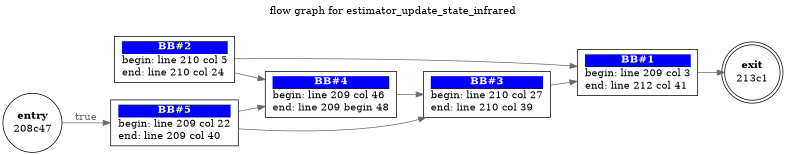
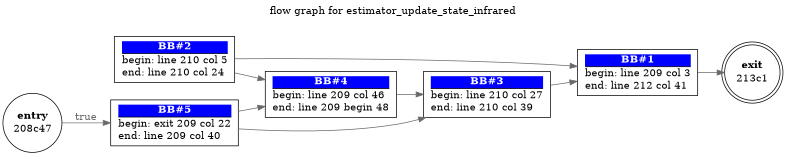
(174, 124) -> (175, 124)
